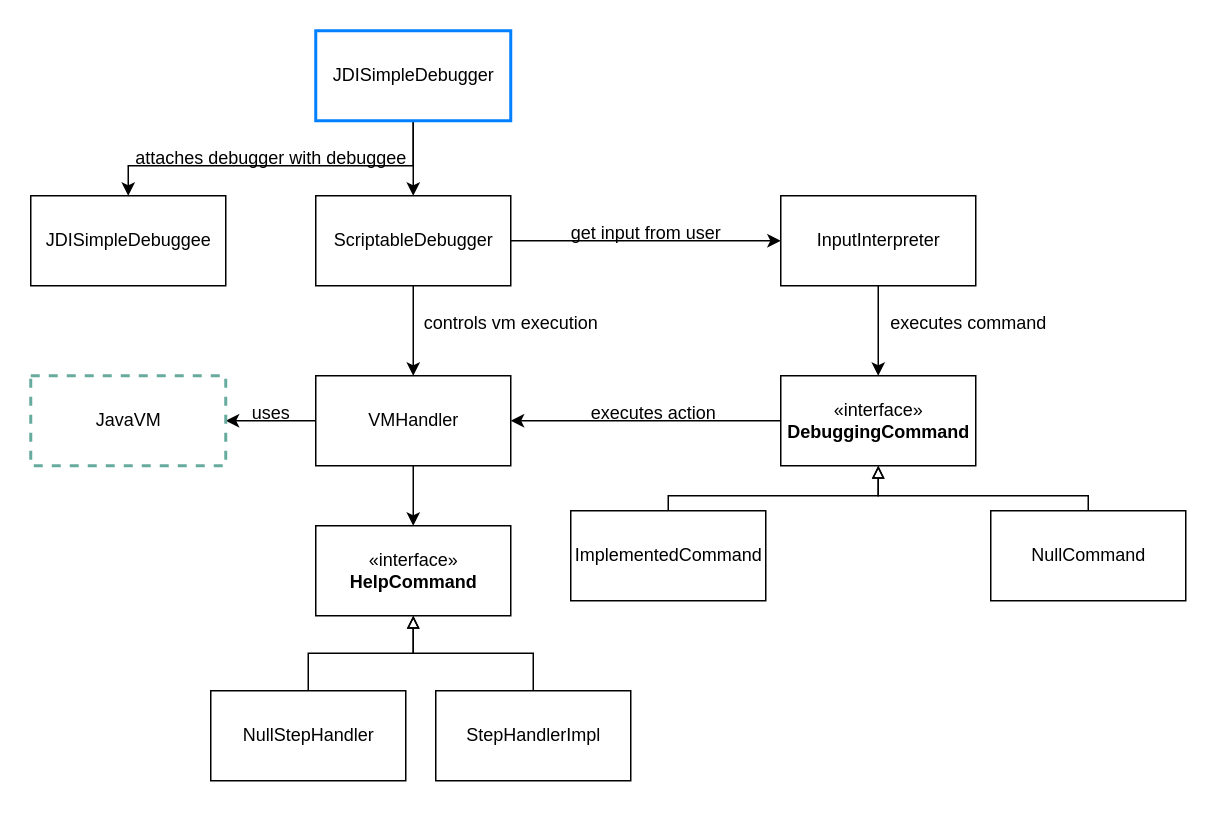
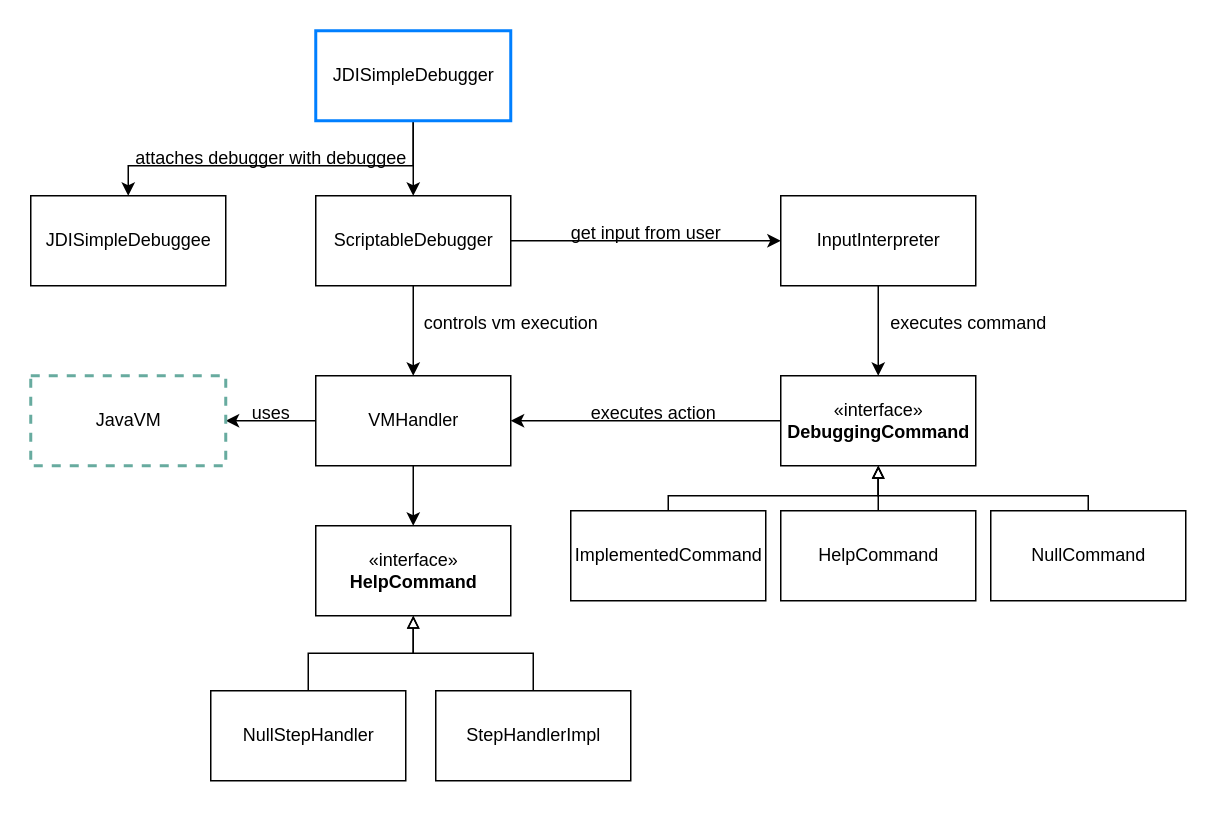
none -> (878, 505)
none -> (878, 556)
